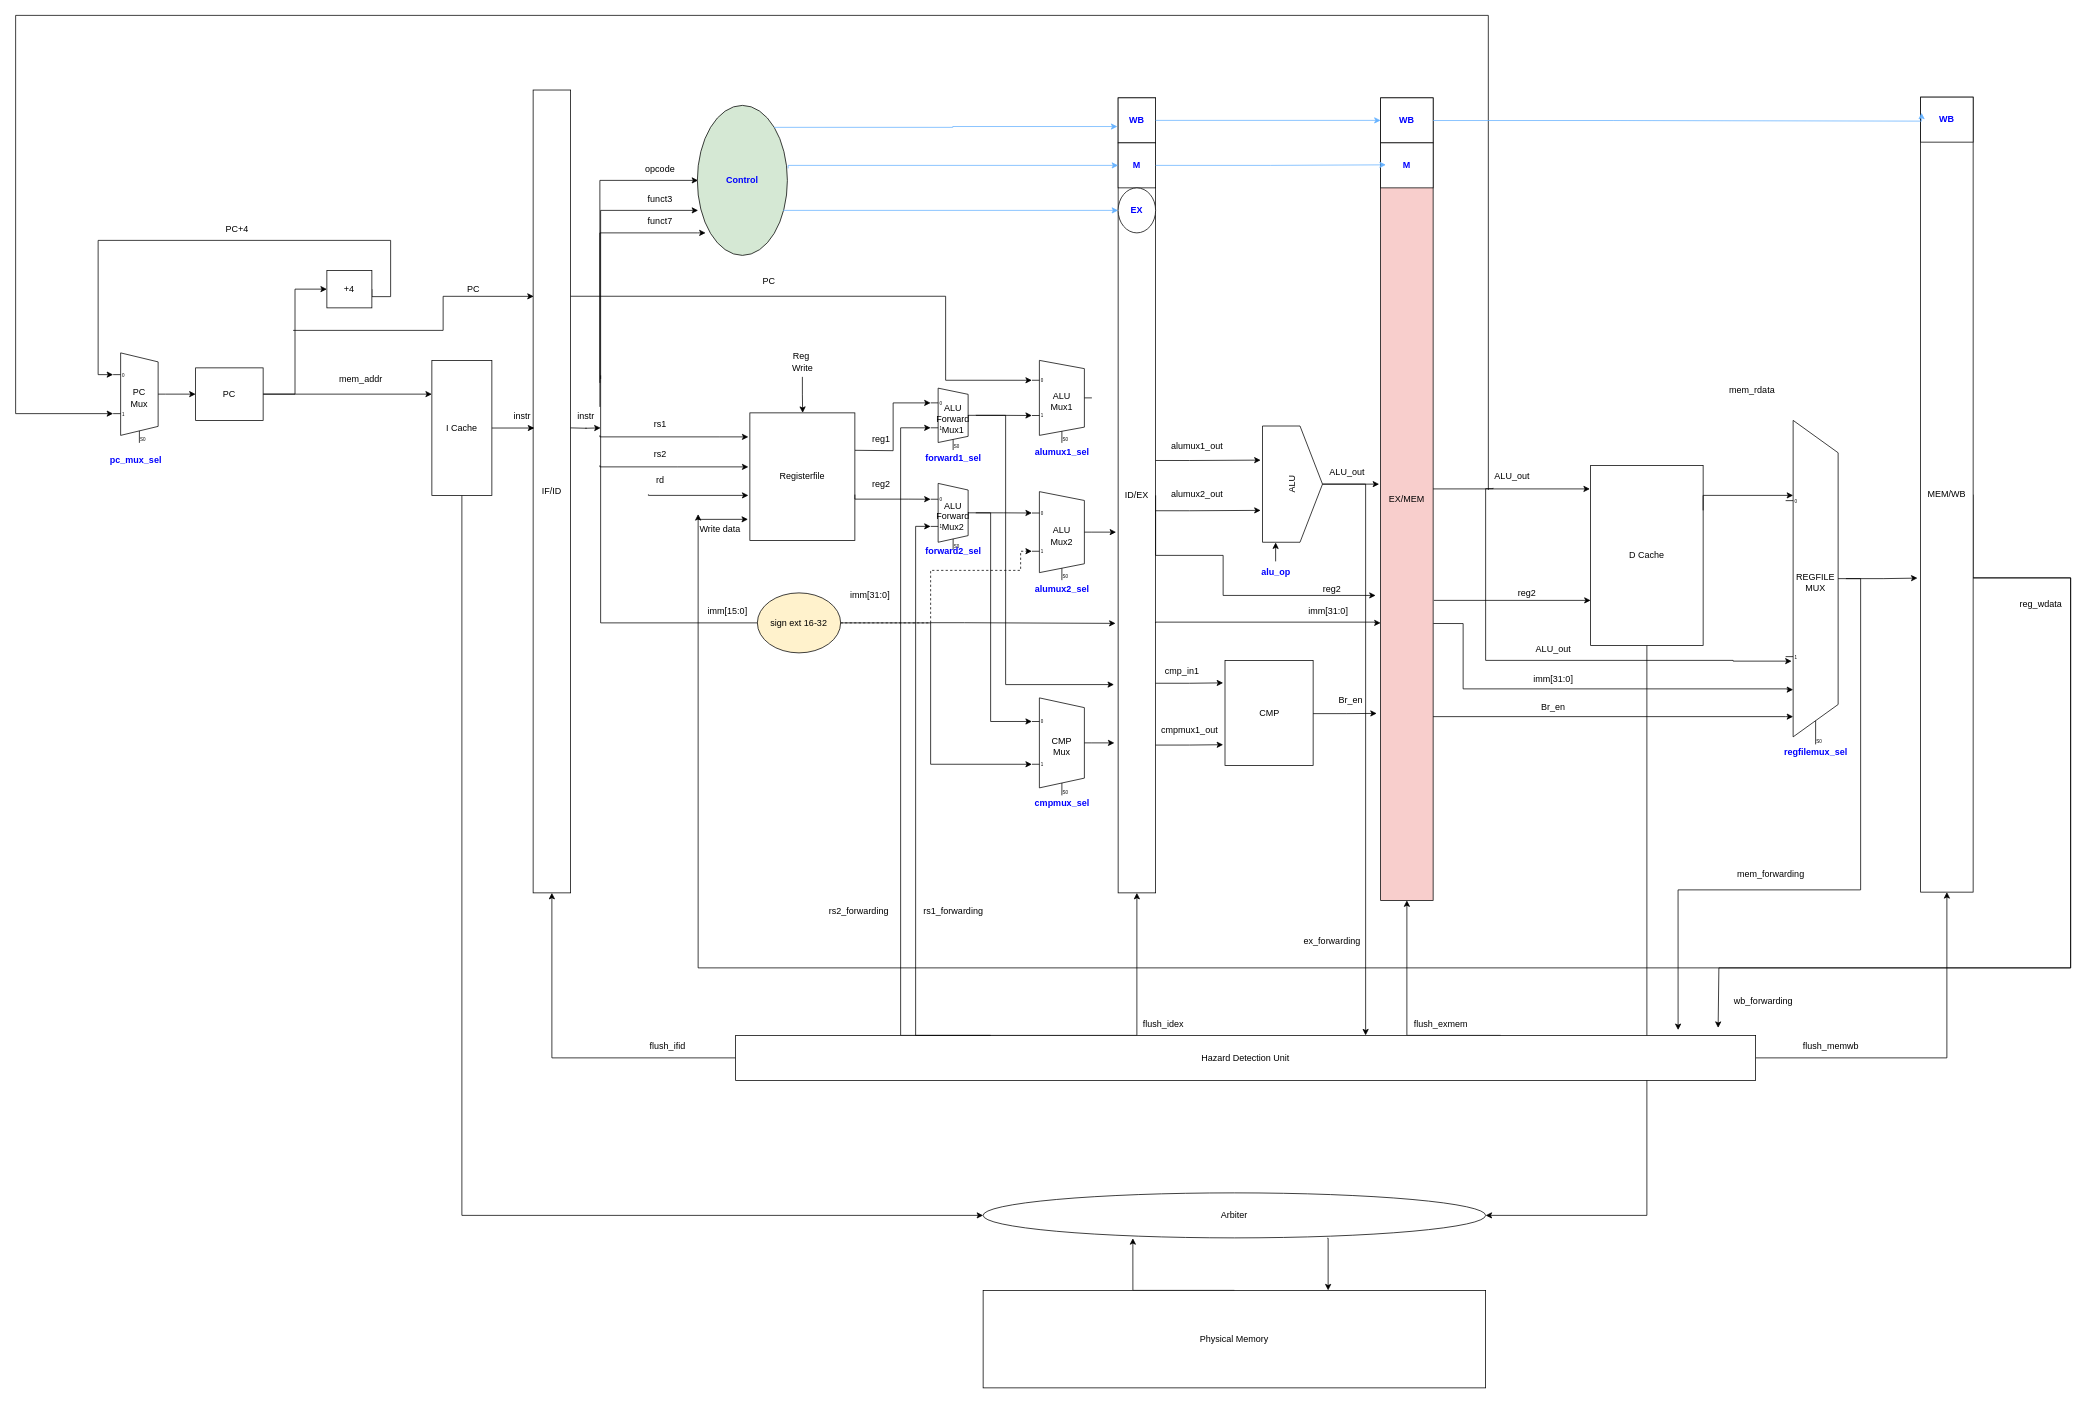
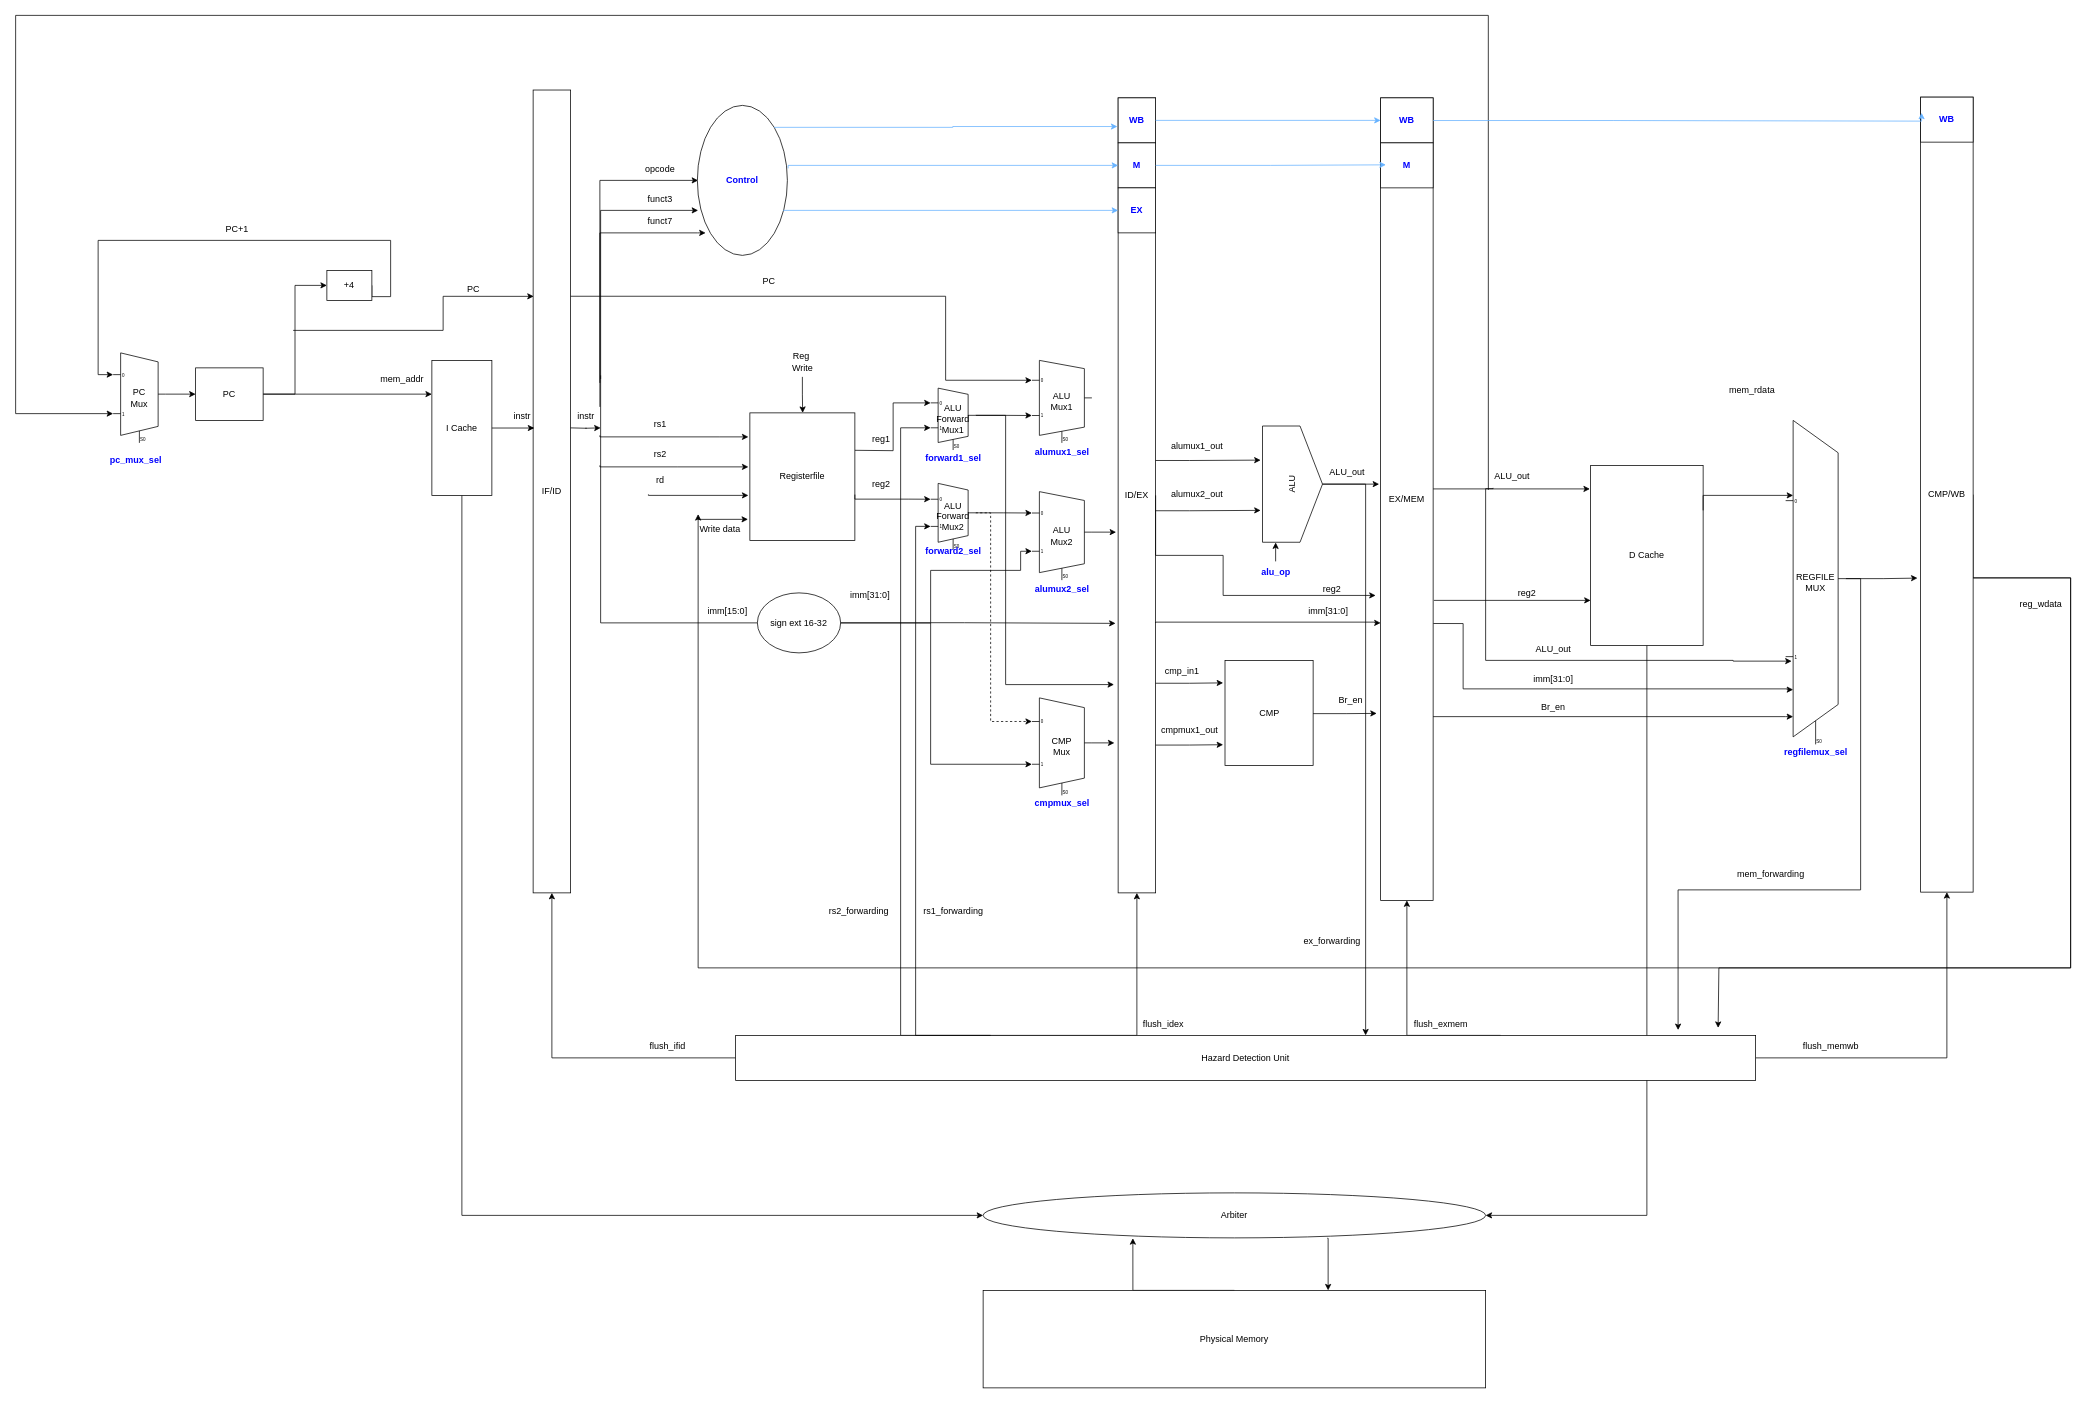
(742, 180) -> (742, 180)
(1137, 210) -> (1137, 210)
(237, 229) -> (237, 229)
(349, 289) -> (349, 285)
(360, 379) -> (402, 379)
(1947, 495) -> (1947, 495)
(1407, 499) -> (1407, 499)
(962, 570) -> (962, 570)
(799, 623) -> (799, 623)
(990, 635) -> (990, 635)
(1763, 1002) -> none
